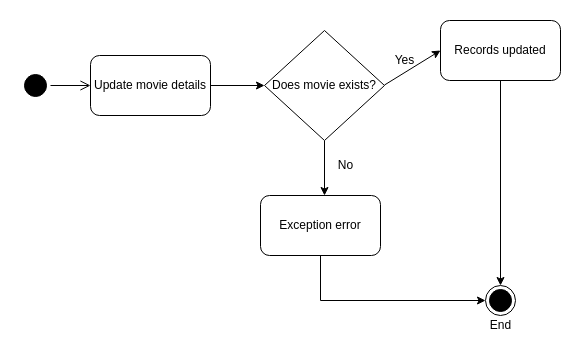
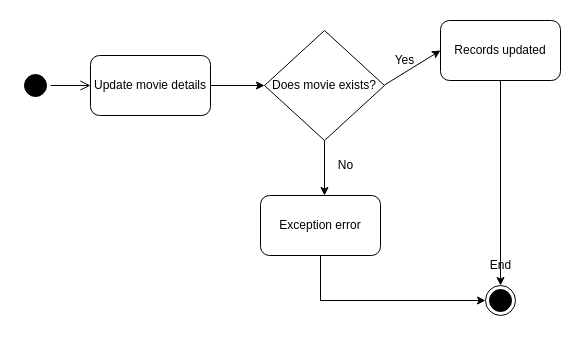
(501, 326) -> (501, 266)
